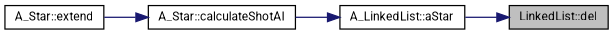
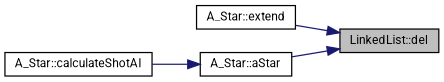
(120, 17) -> (312, 28)
(402, 17) -> (246, 64)
